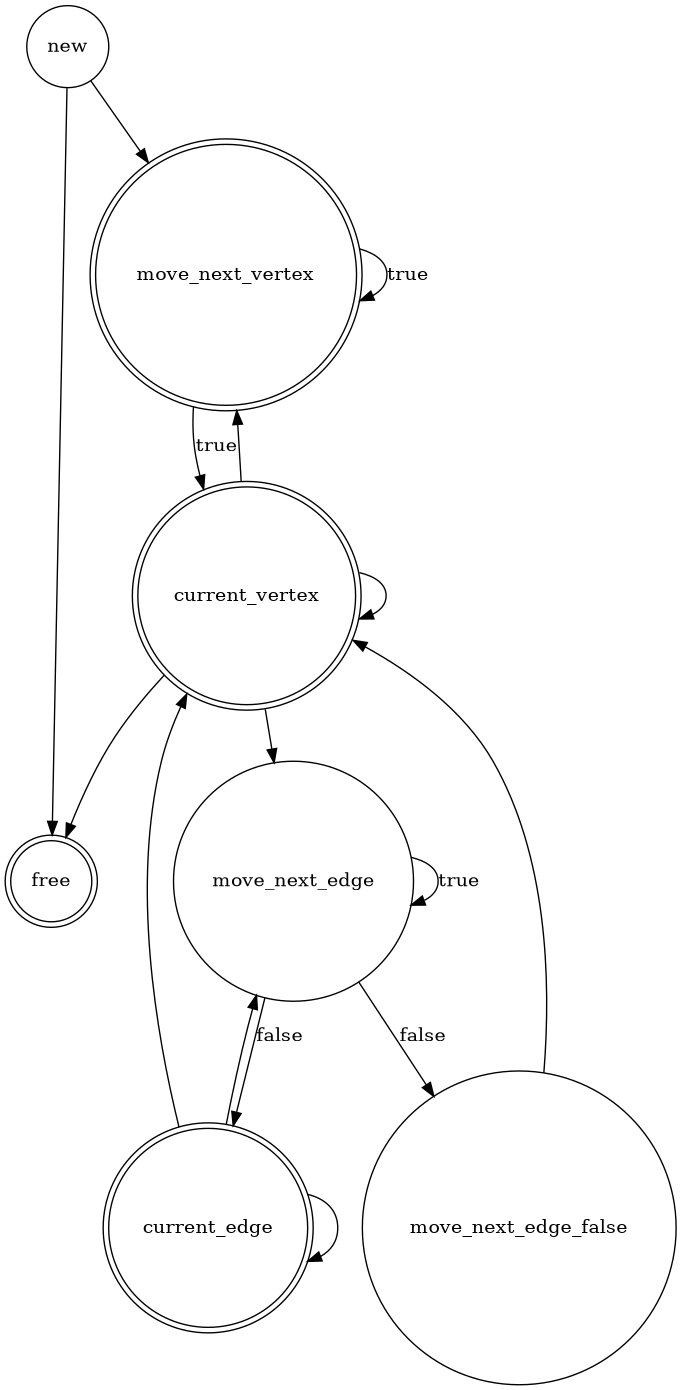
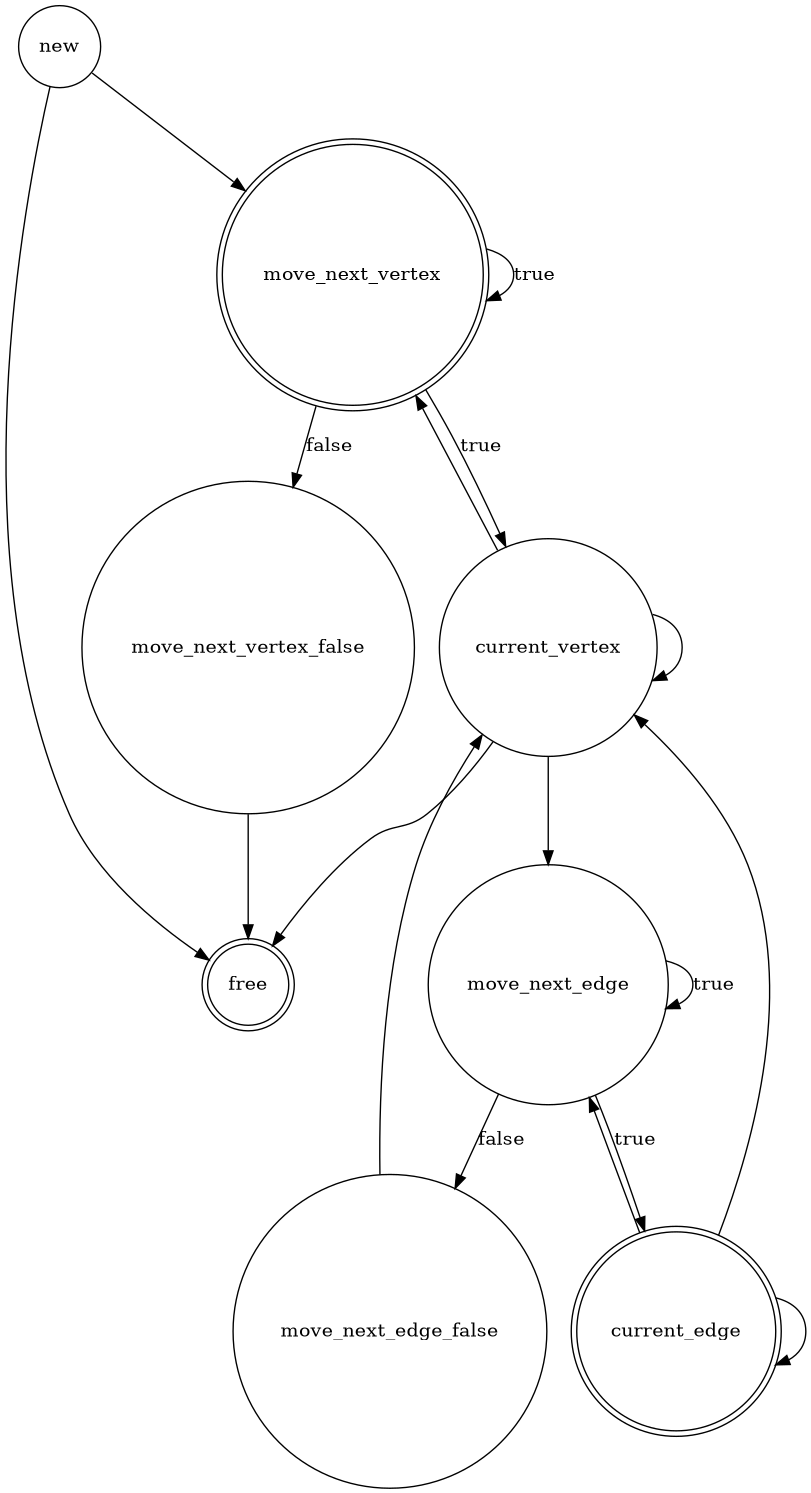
(247, 596) -> (548, 648)
none -> (248, 648)
(280, 1036) -> (636, 1140)
